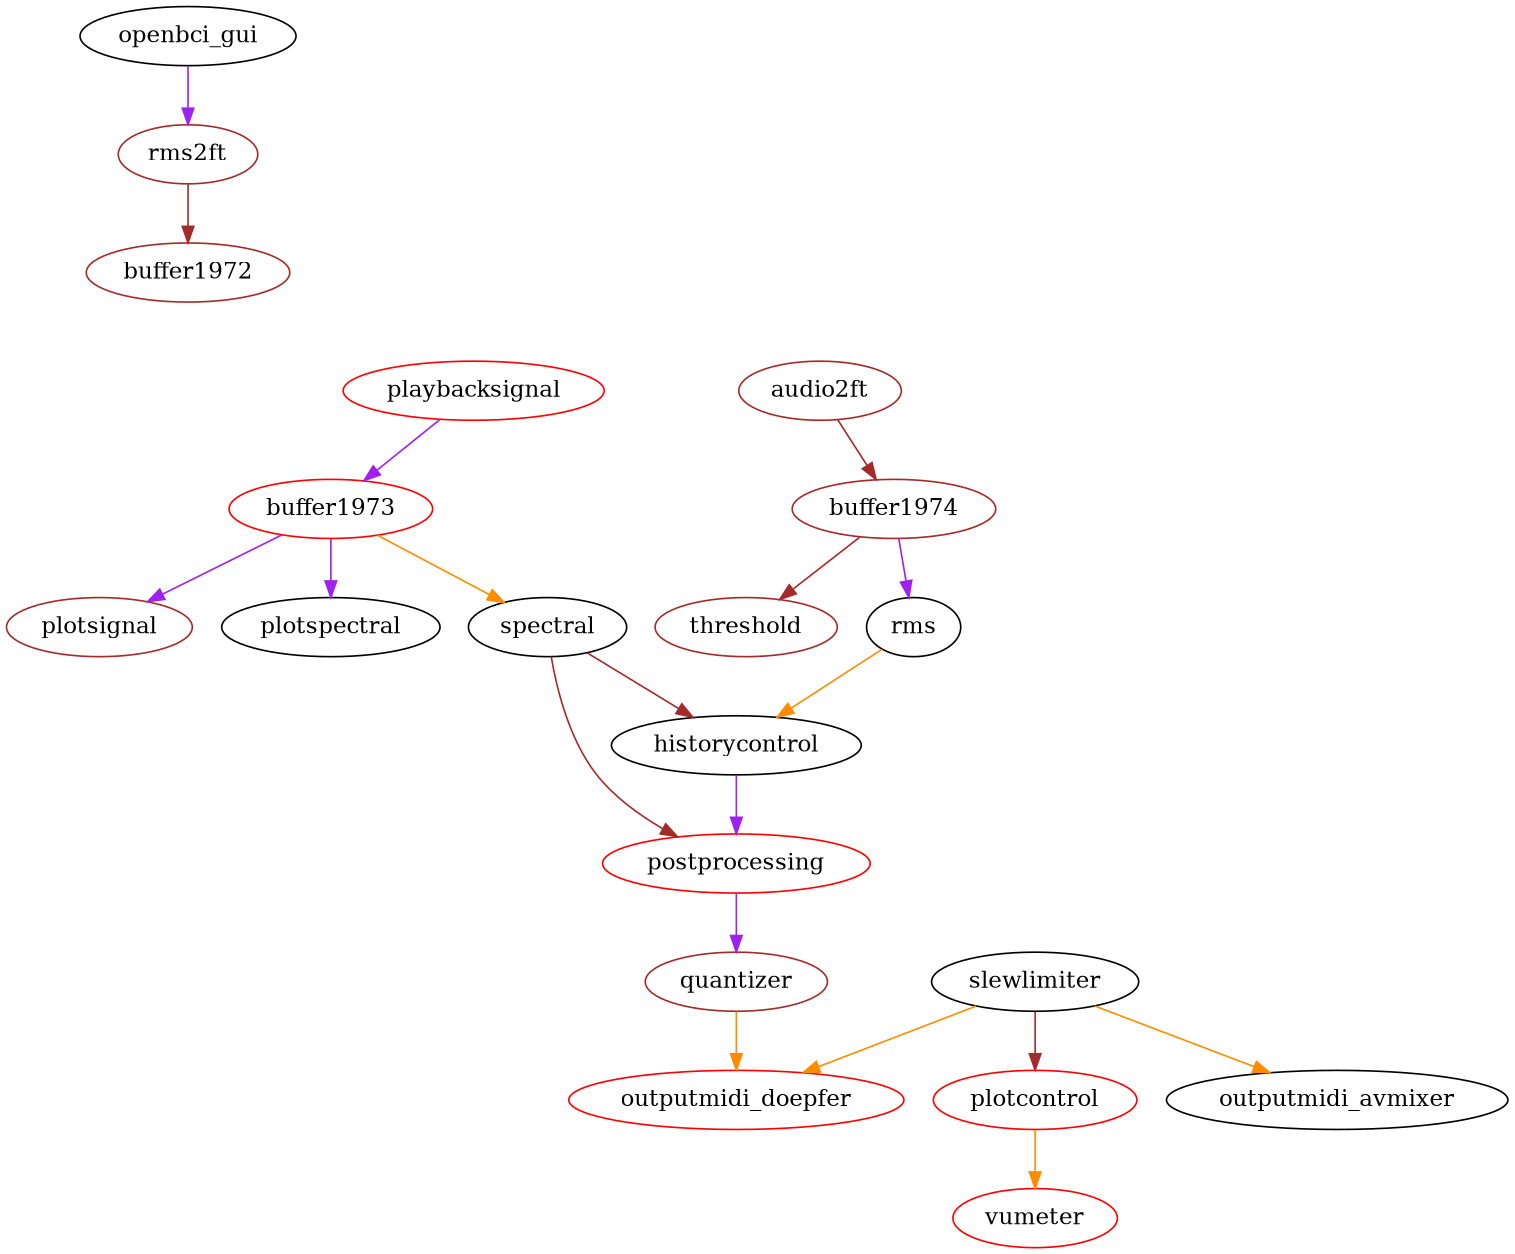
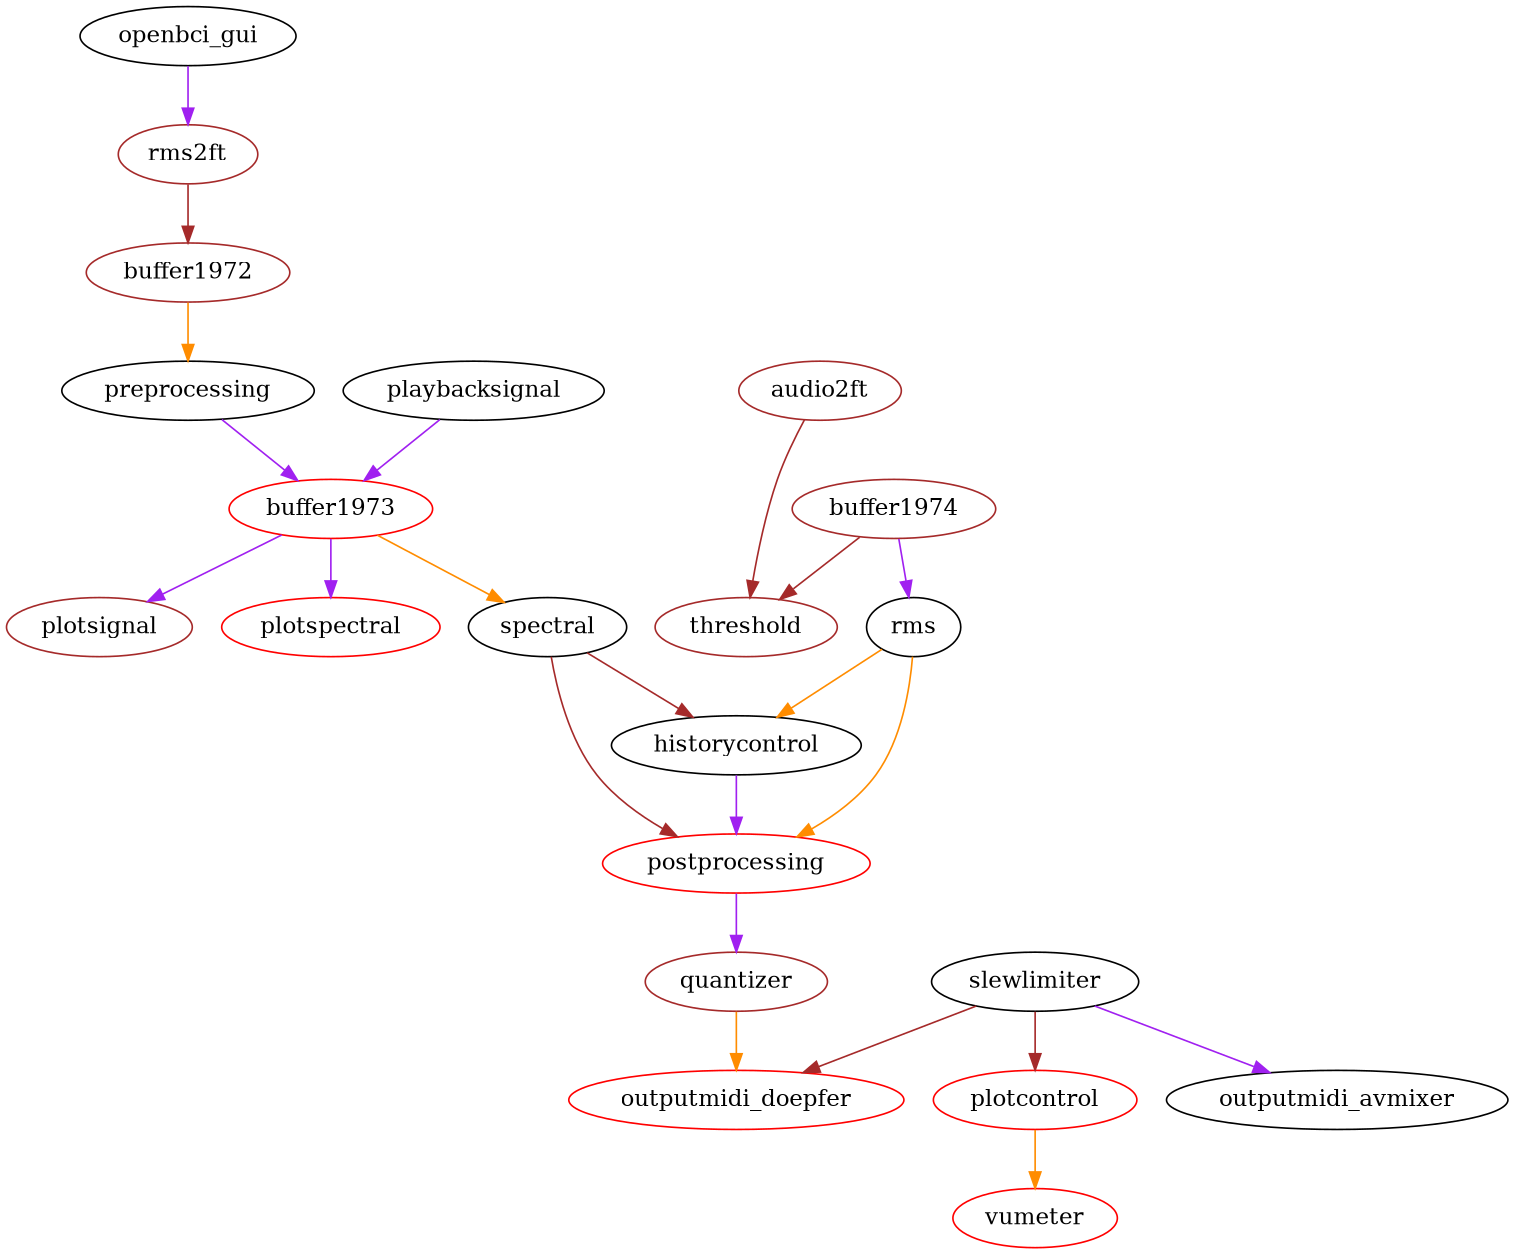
none -> (188, 391)
(474, 391) -> (474, 391)
(852, 443) -> (771, 498)
(331, 627) -> (331, 627)
none -> (886, 758)
(897, 1036) -> (897, 1036)
(1174, 1036) -> (1174, 1036)
